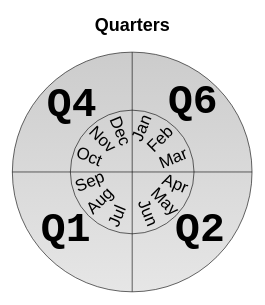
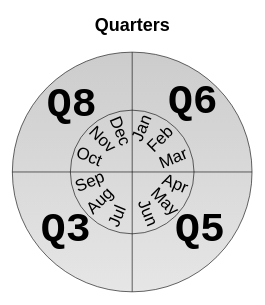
(72, 105) -> (72, 105)
(66, 231) -> (66, 231)
(200, 231) -> (200, 231)
